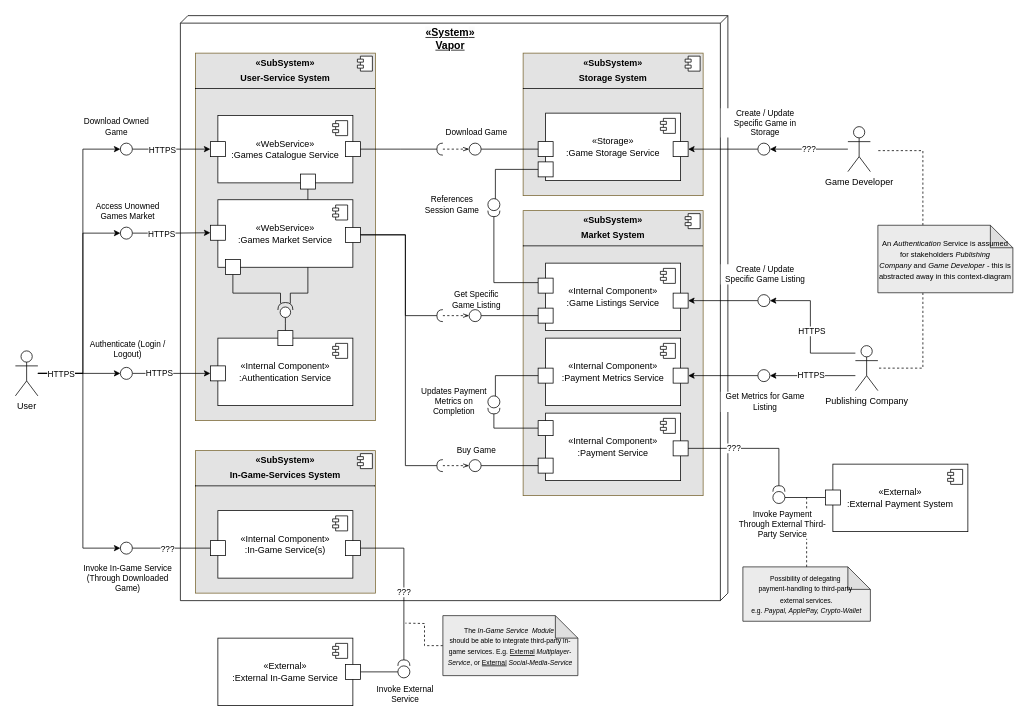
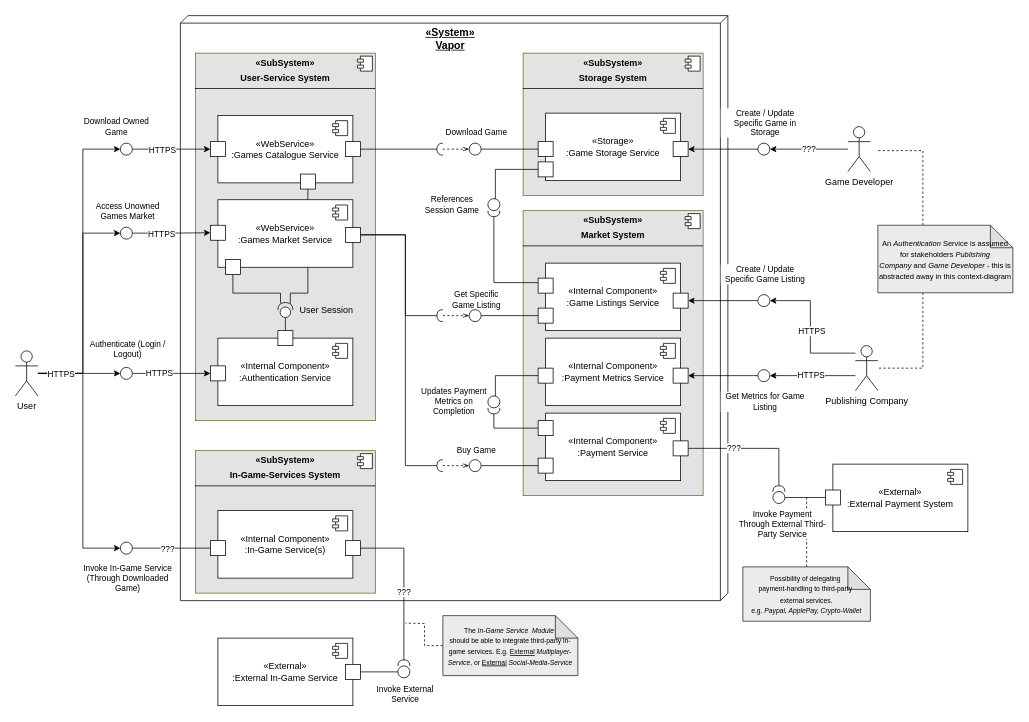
none -> (327, 310)
